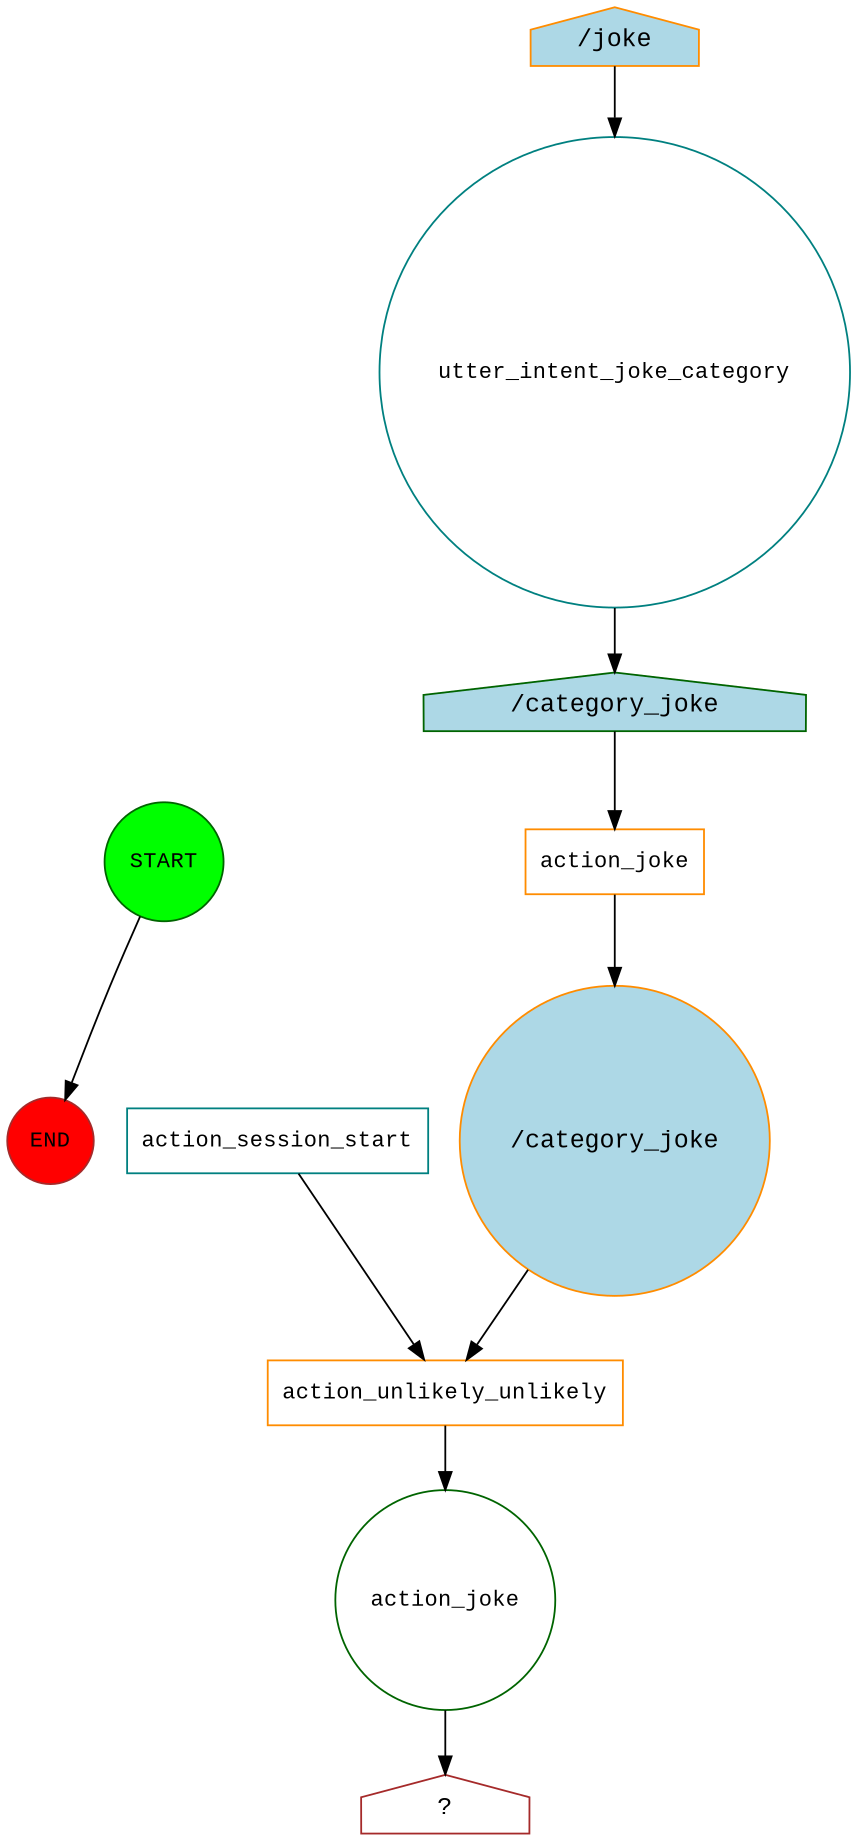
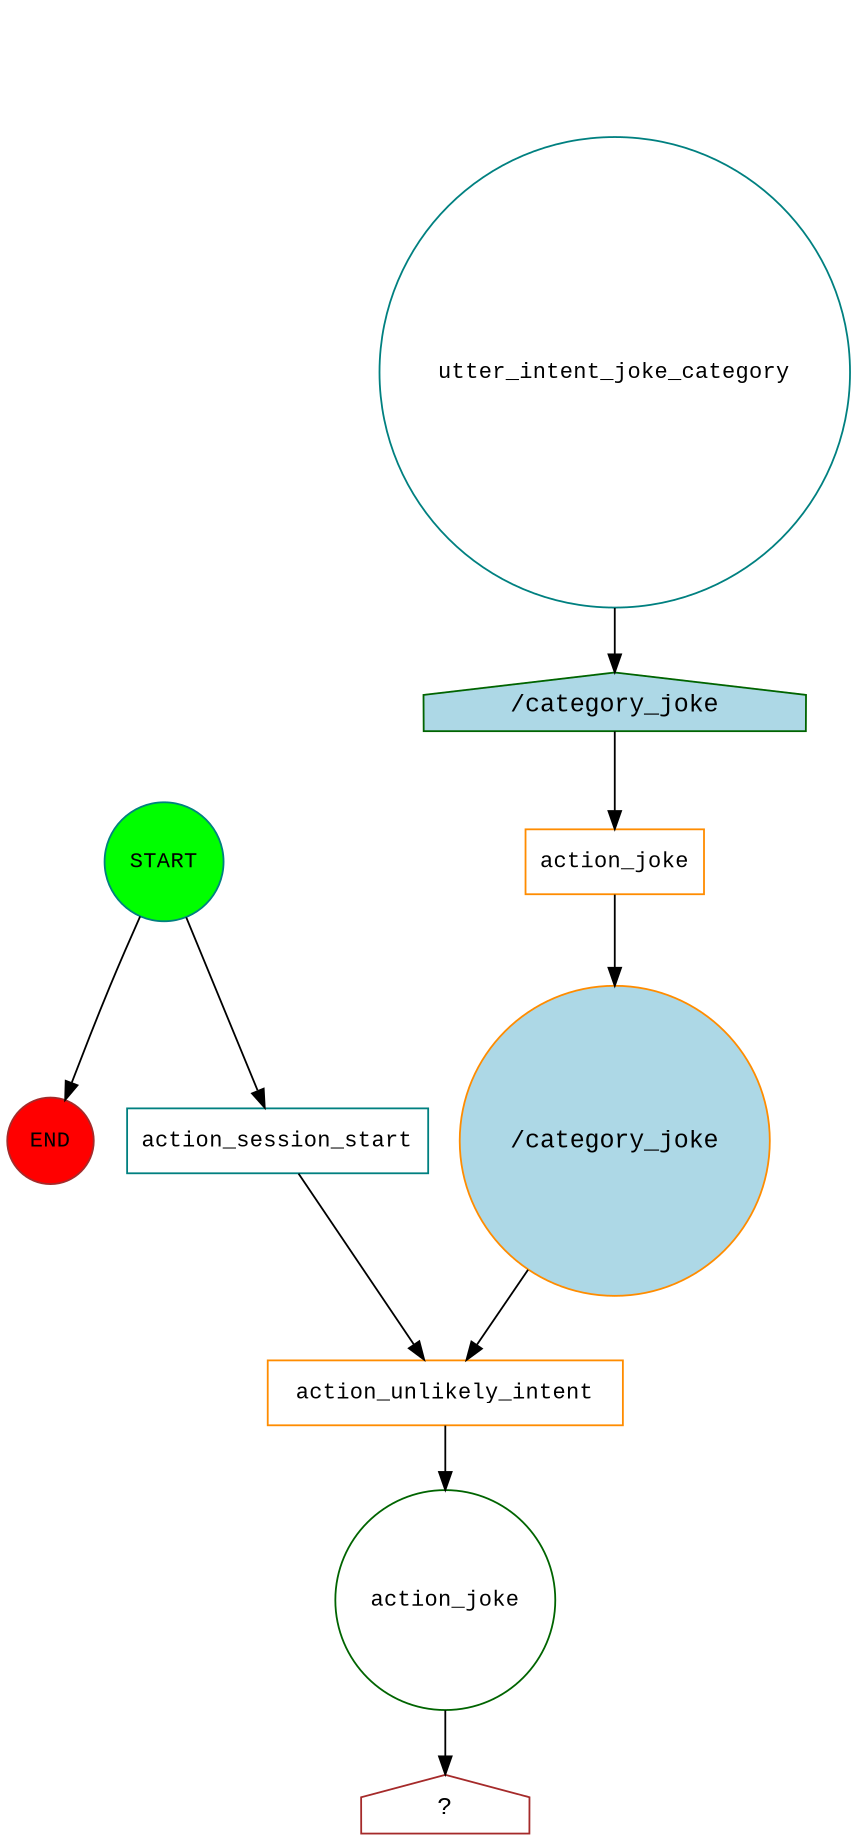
(615, 40) -> none
(164, 862) -> (164, 862)
none -> (222, 1004)
(445, 1393) -> (445, 1393)
